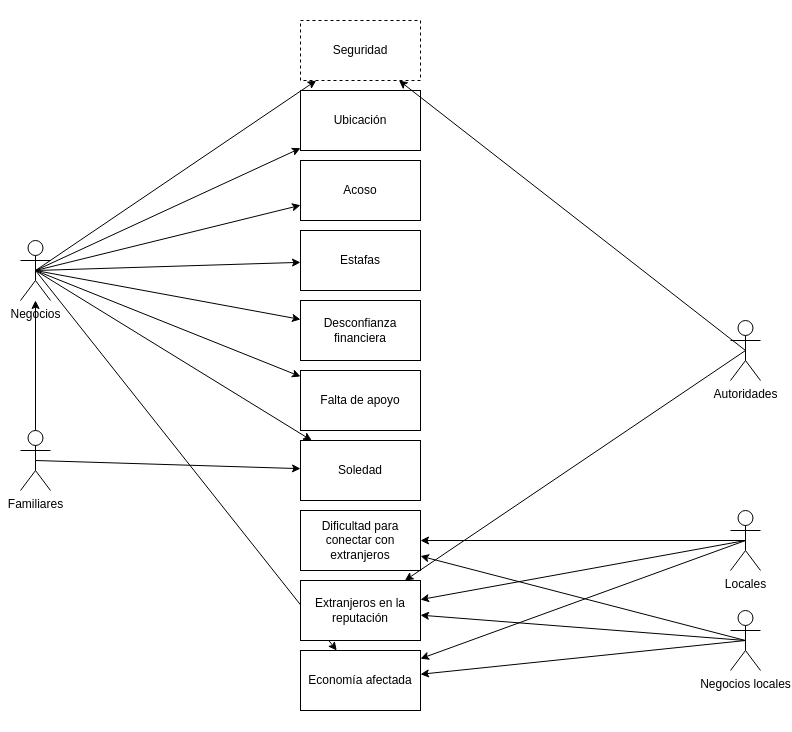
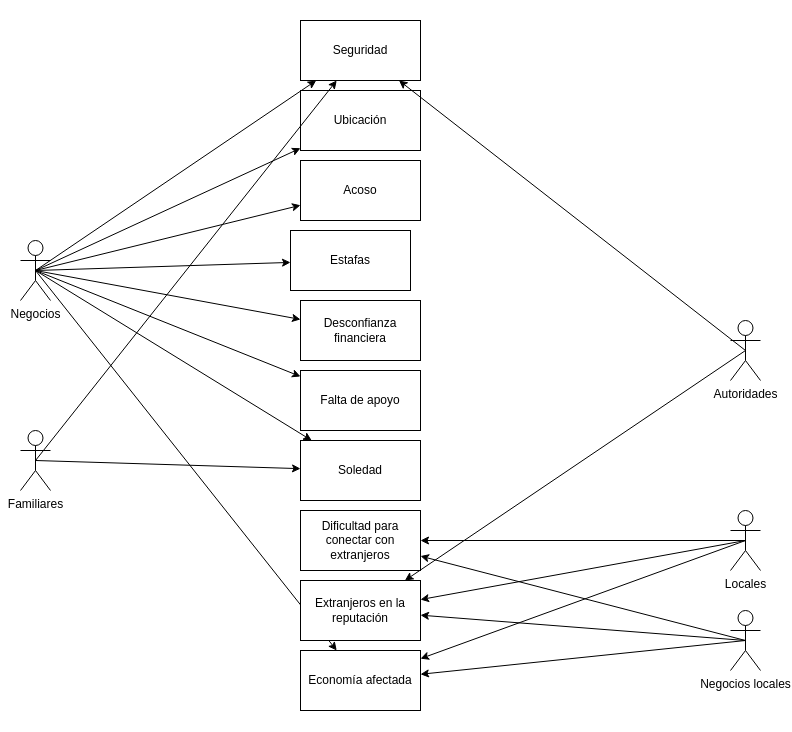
(361, 51) -> (361, 51)
(361, 261) -> (351, 261)
(36, 369) -> (185, 272)
